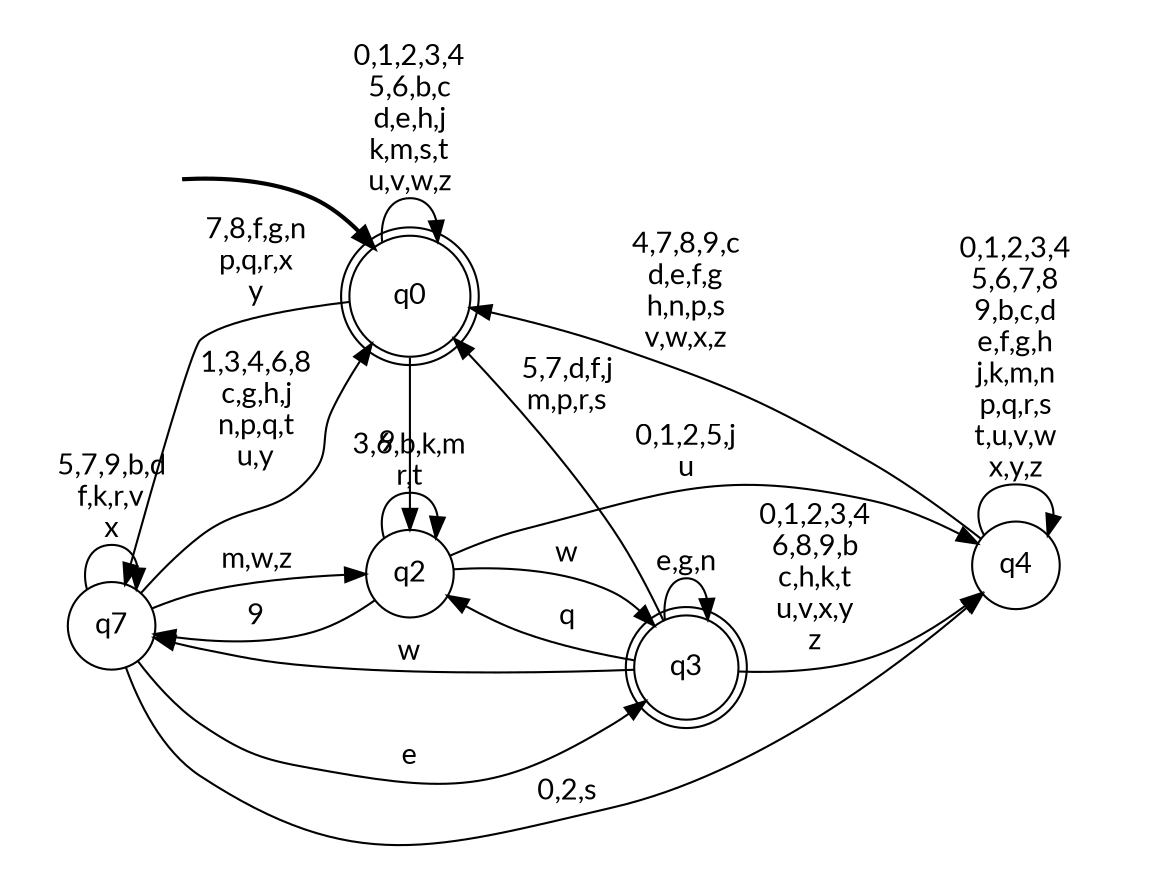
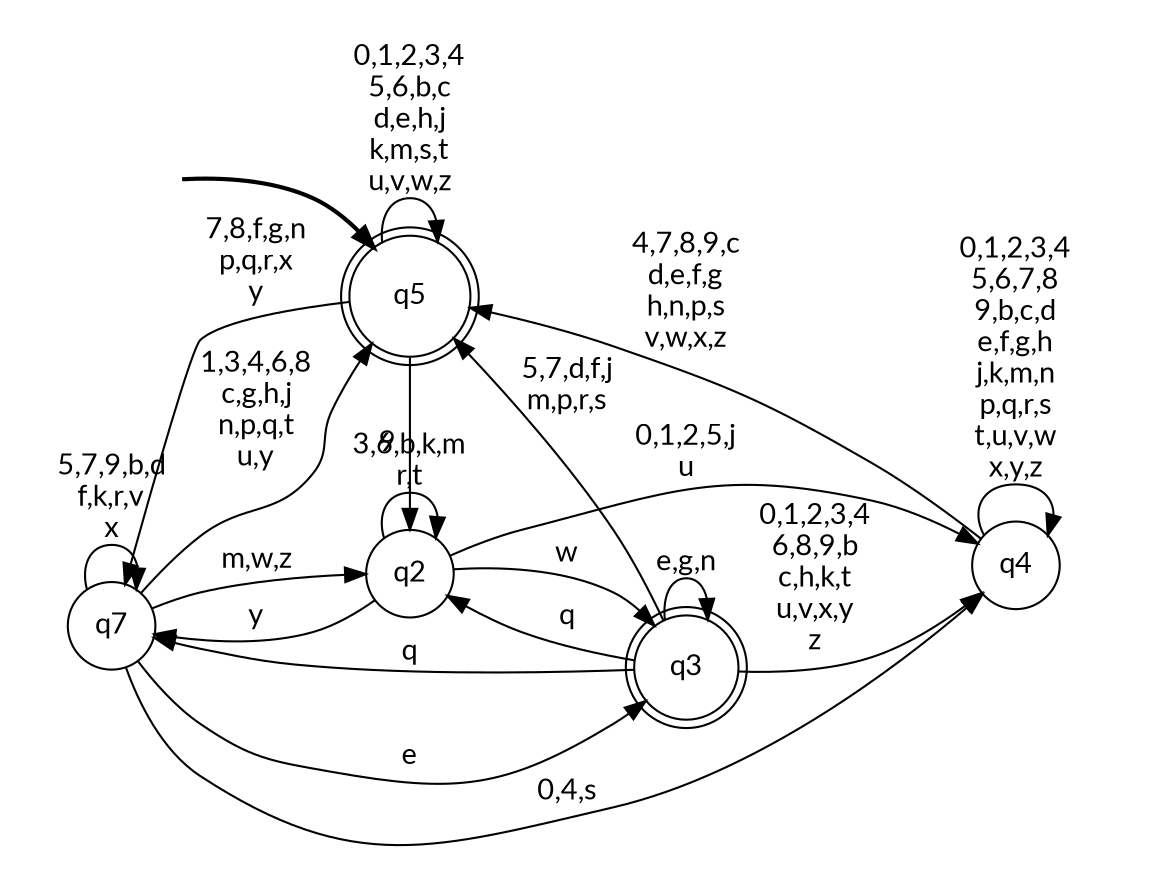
(410, 296) -> (410, 296)
(257, 616) -> (257, 616)
(410, 652) -> (410, 652)
(567, 792) -> (567, 792)
